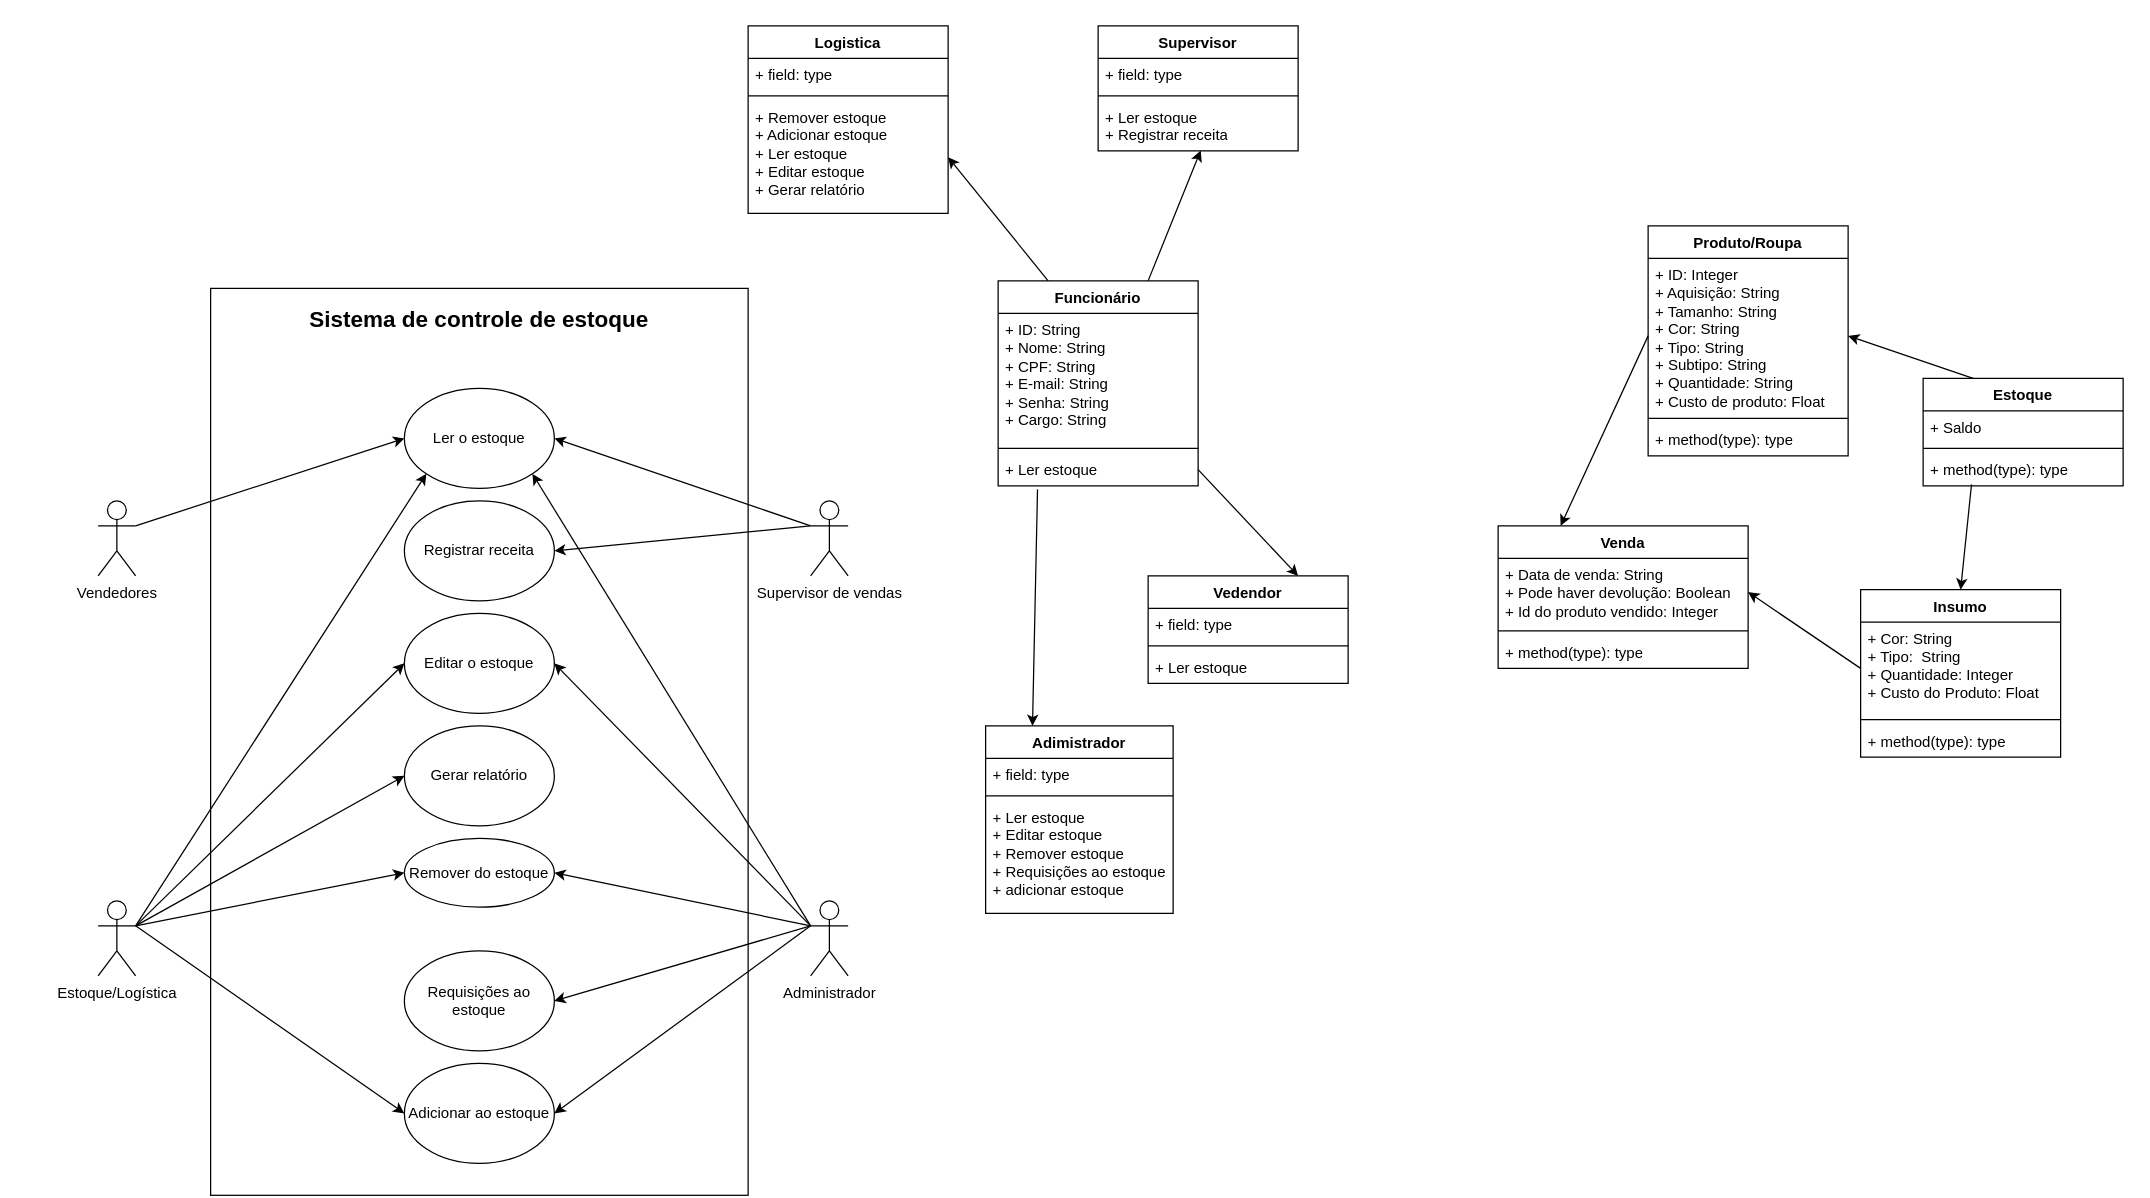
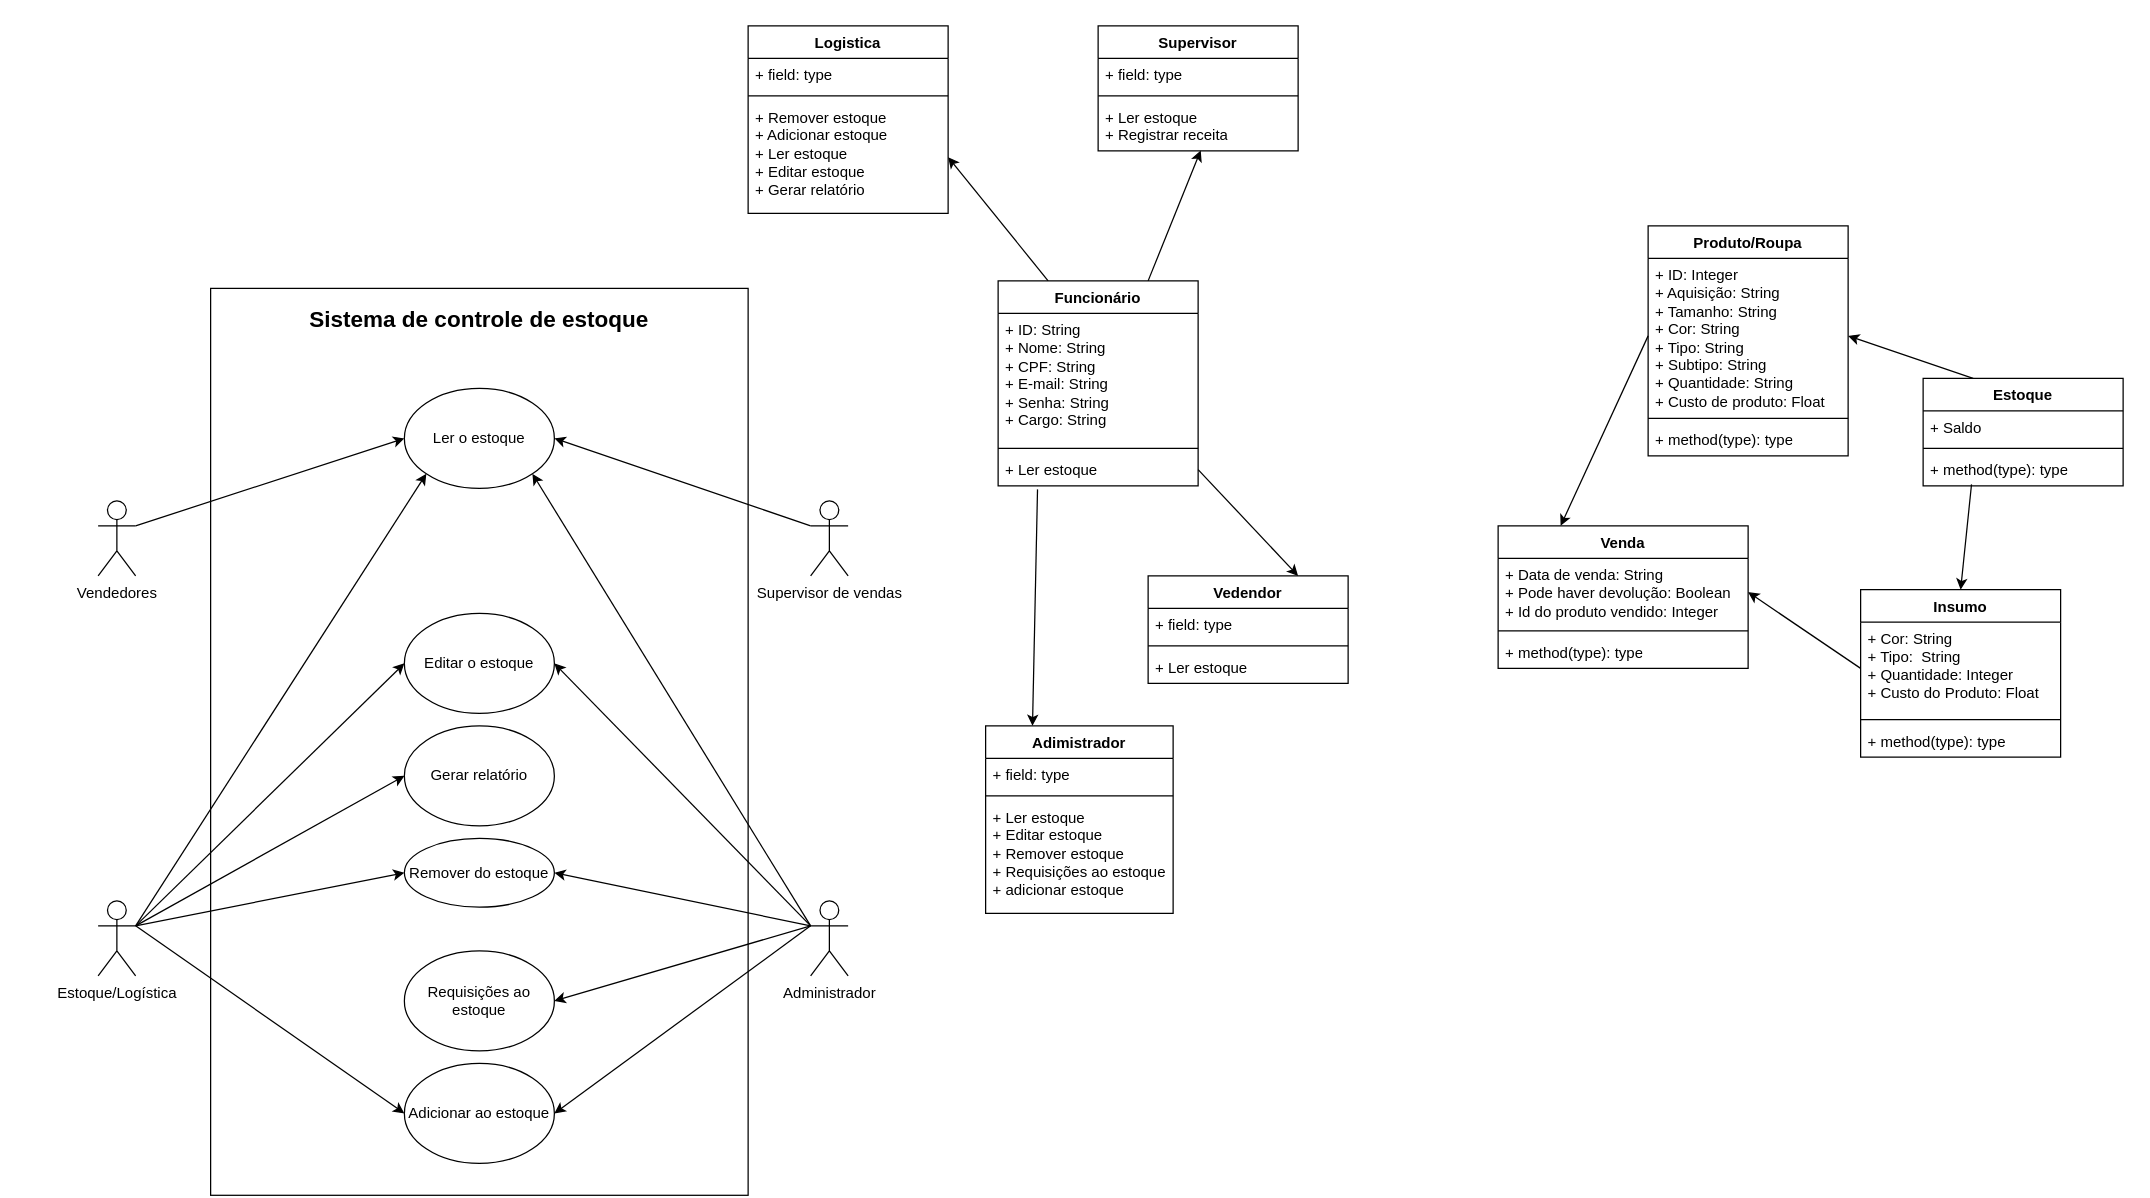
(685, 538) -> none
(479, 551) -> none
